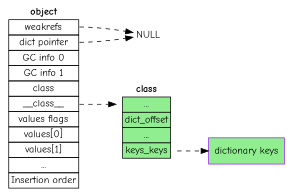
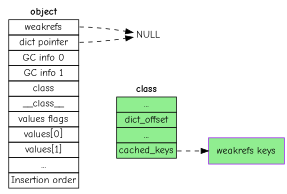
(94, 104) -> none
(147, 150) -> (147, 150)
(246, 151) -> (246, 151)
